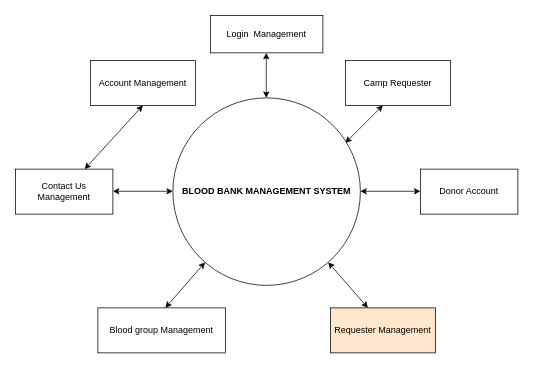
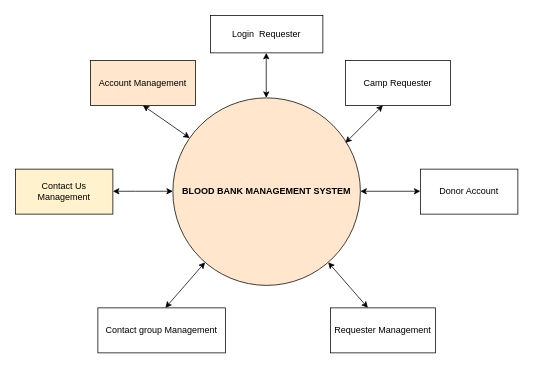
(267, 34) -> (267, 34)
(143, 83) -> (143, 83)
(114, 137) -> (166, 121)
(64, 192) -> (64, 192)
(267, 192) -> (267, 192)
(162, 330) -> (162, 330)
(383, 330) -> (383, 330)
